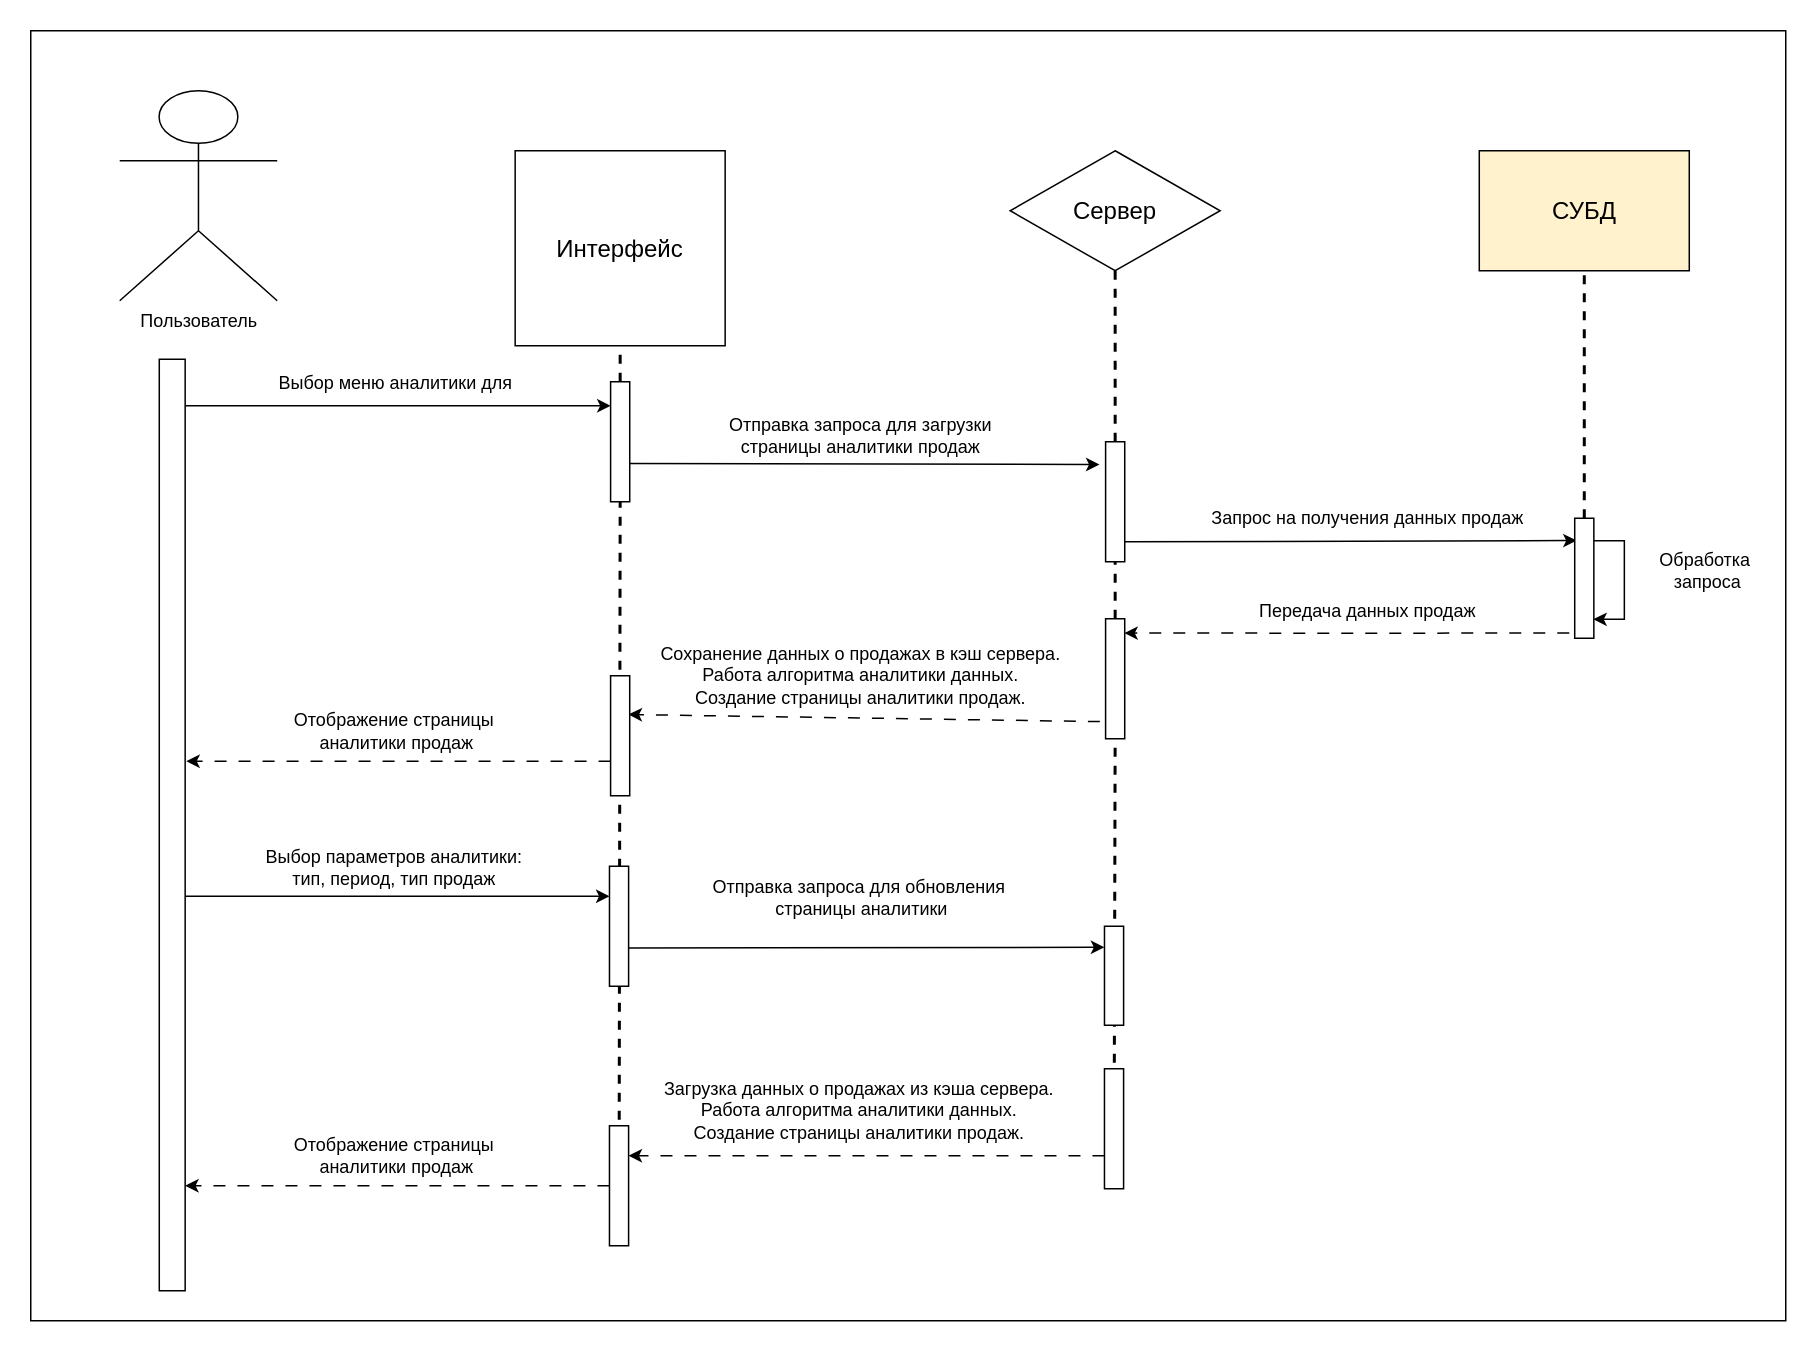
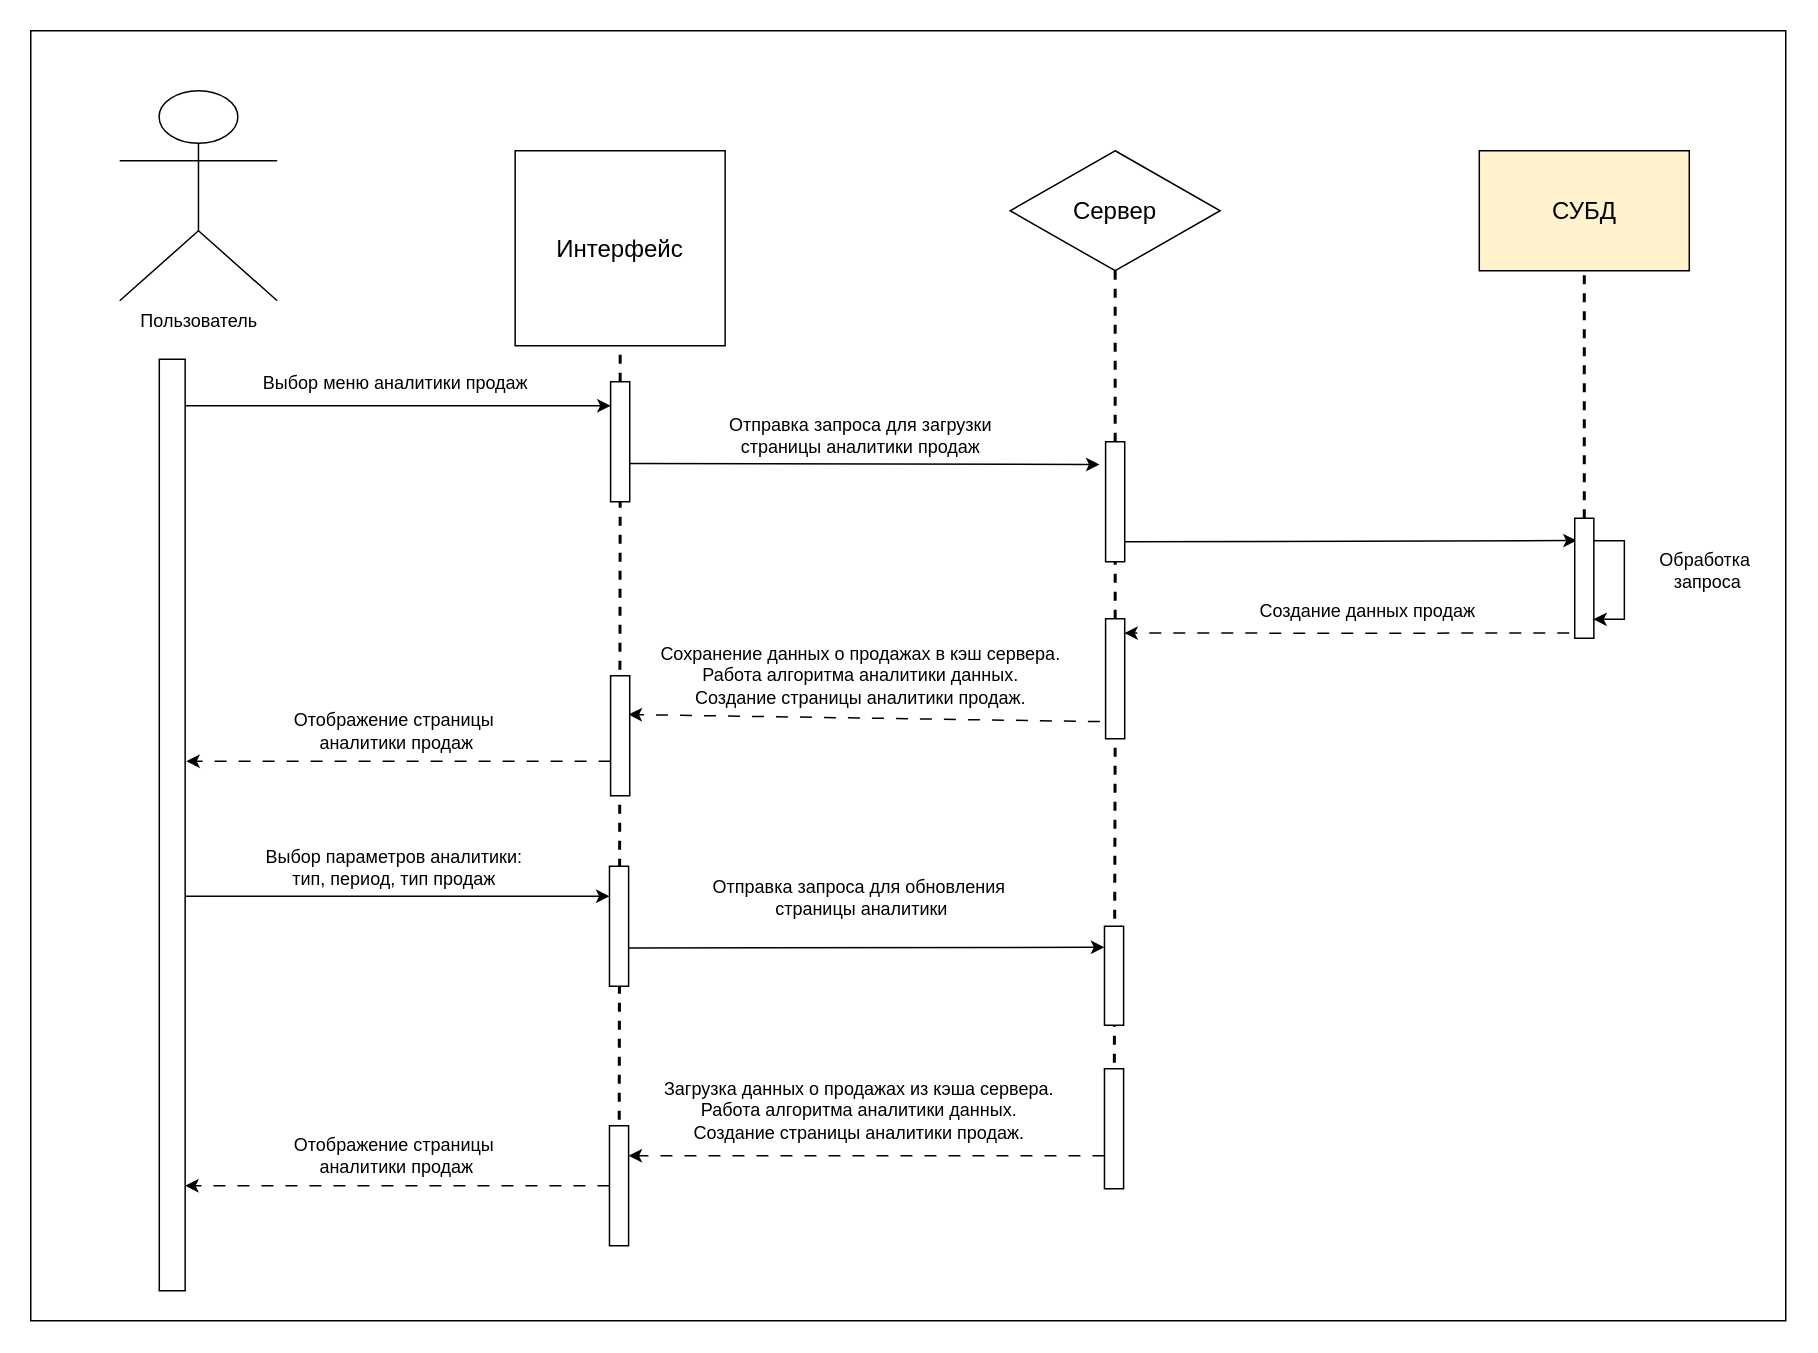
(396, 383) -> (396, 383)
(1367, 518) -> none
(1368, 611) -> (1368, 611)
